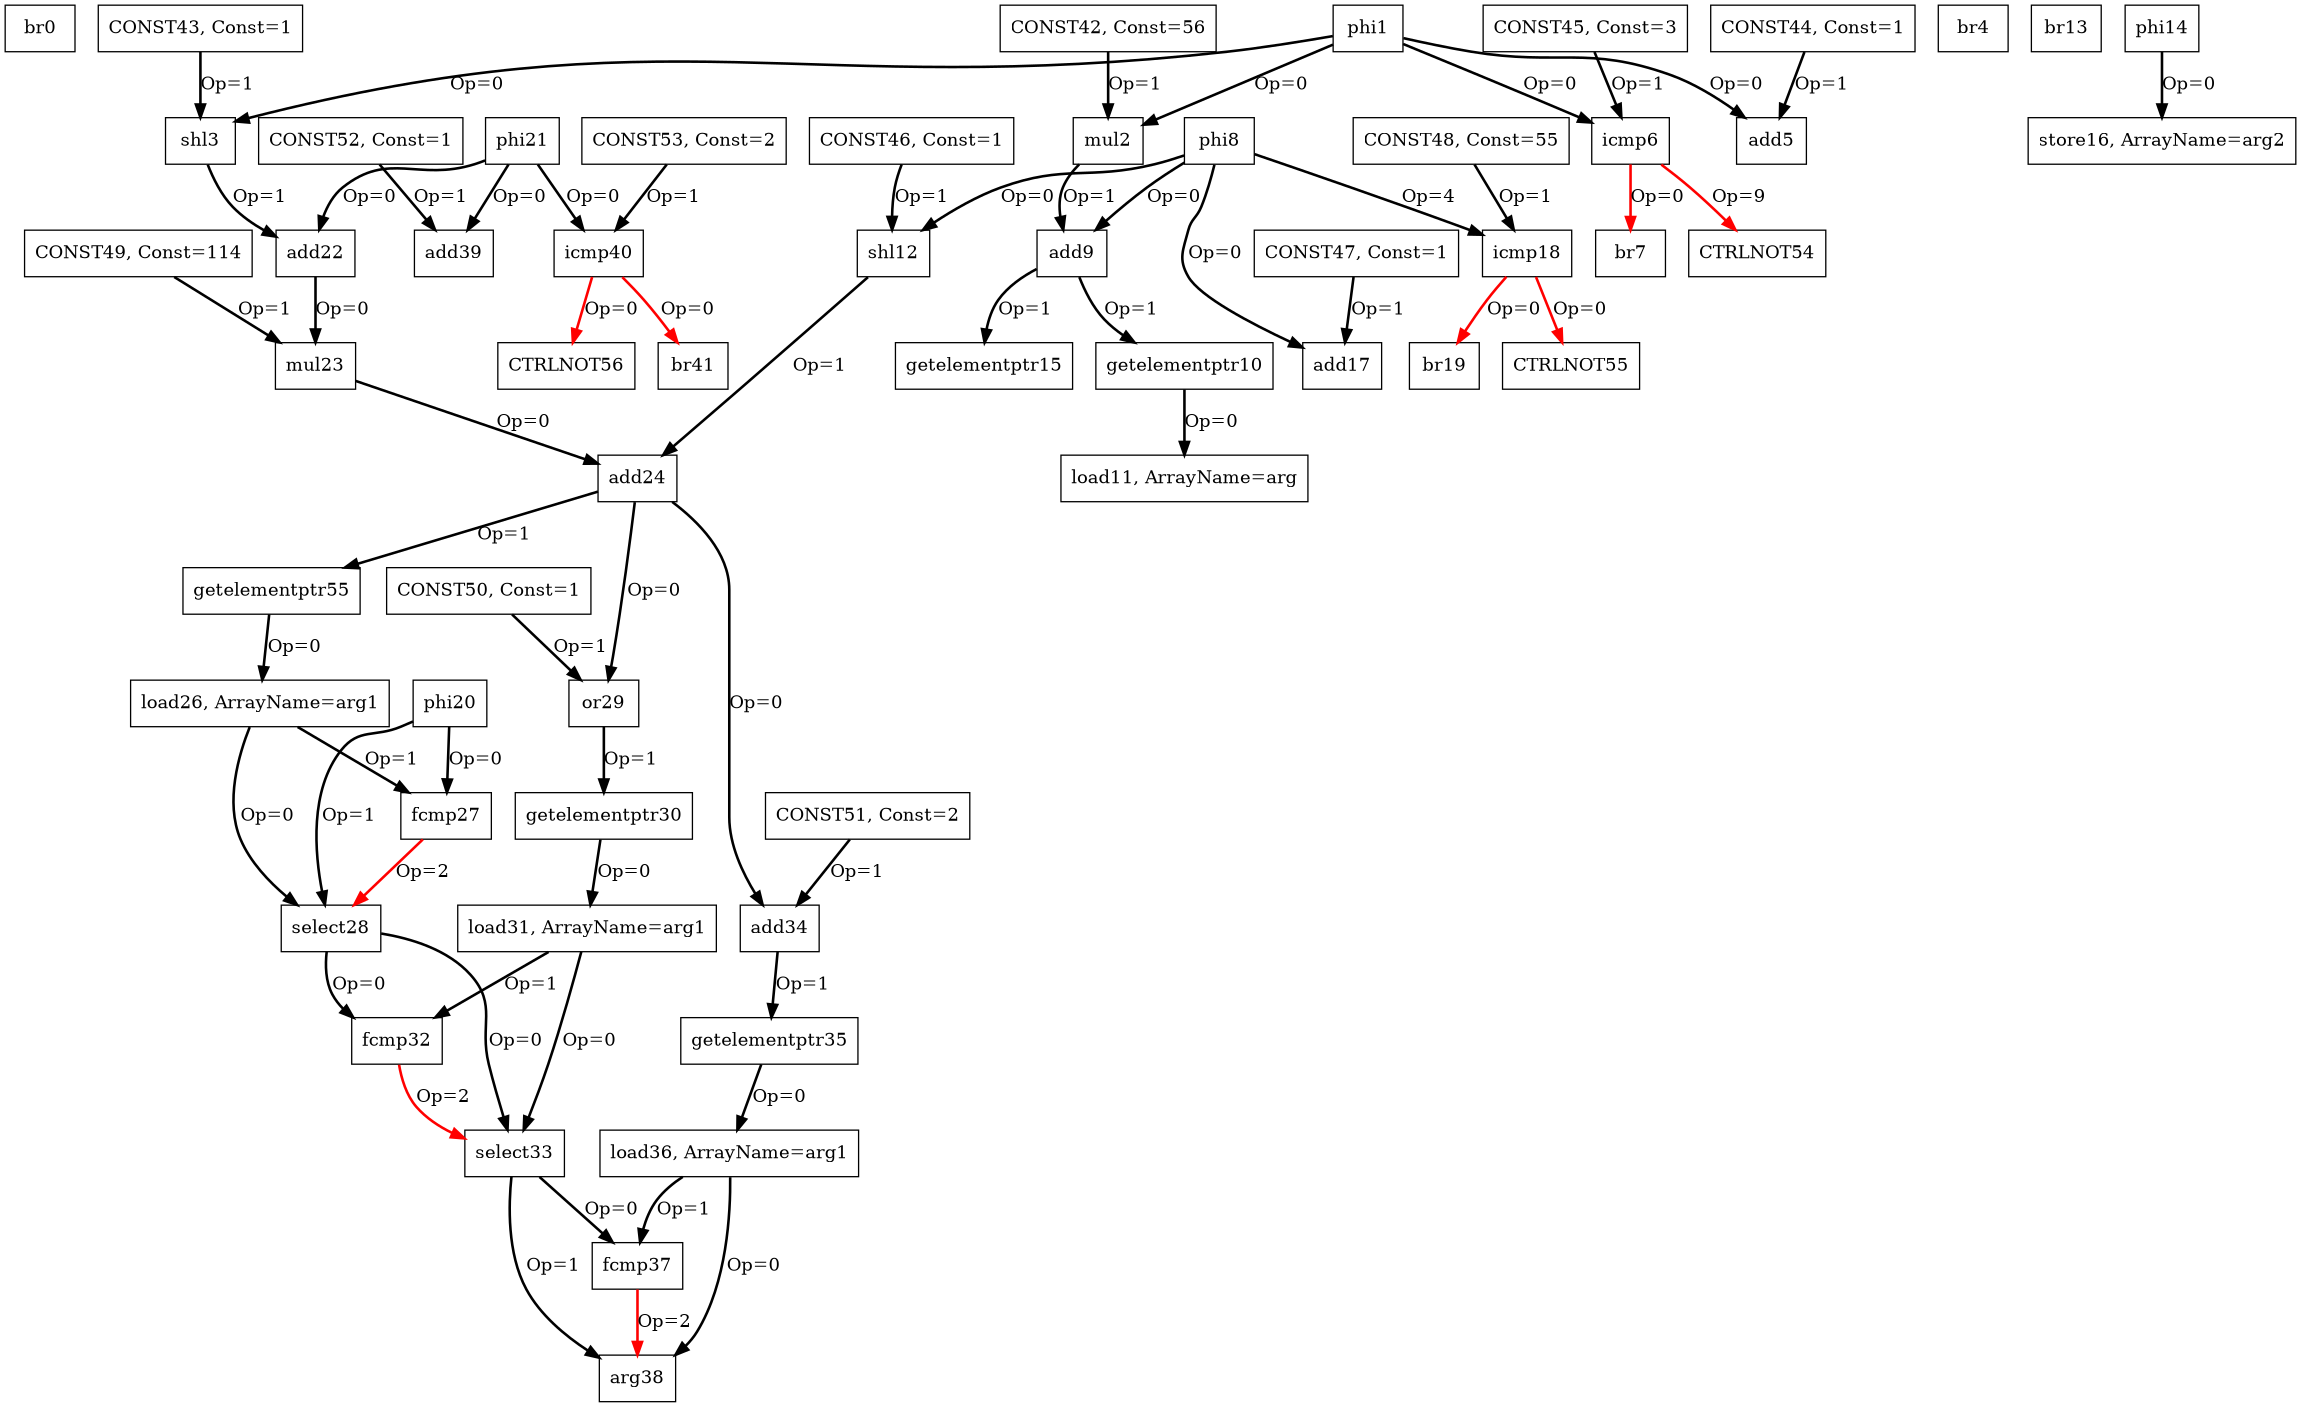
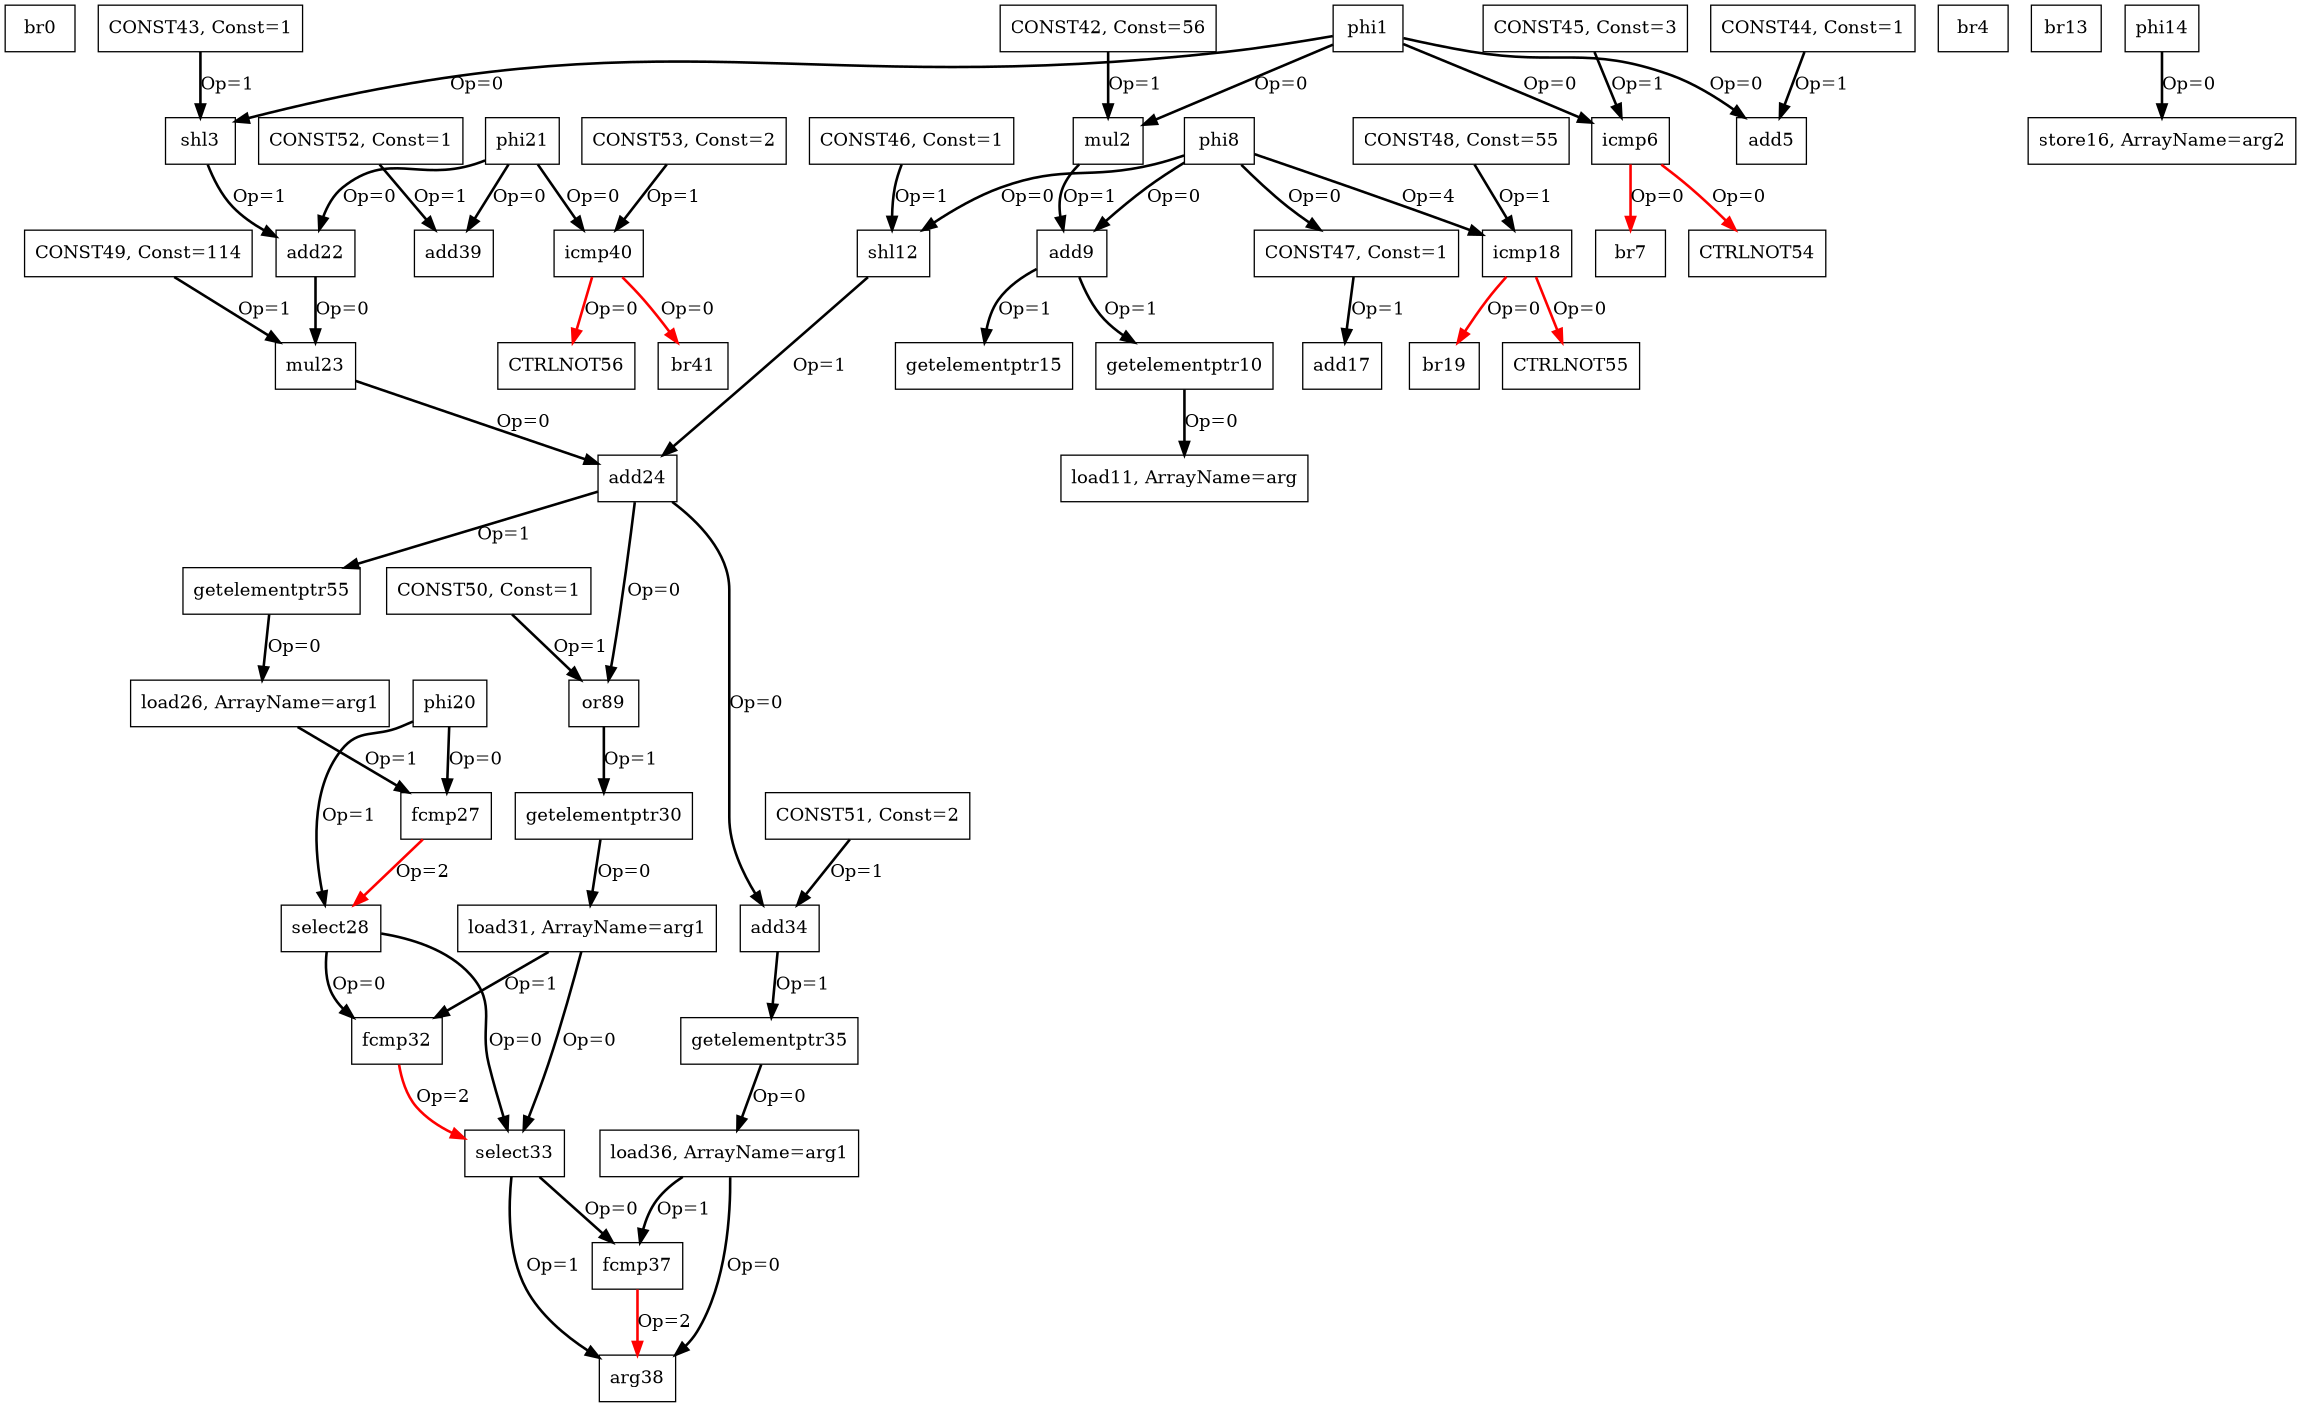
(1739, 197) -> (1739, 197)
(1189, 278) -> (1274, 195)
(604, 703) -> (604, 703)
(235, 820) -> none
